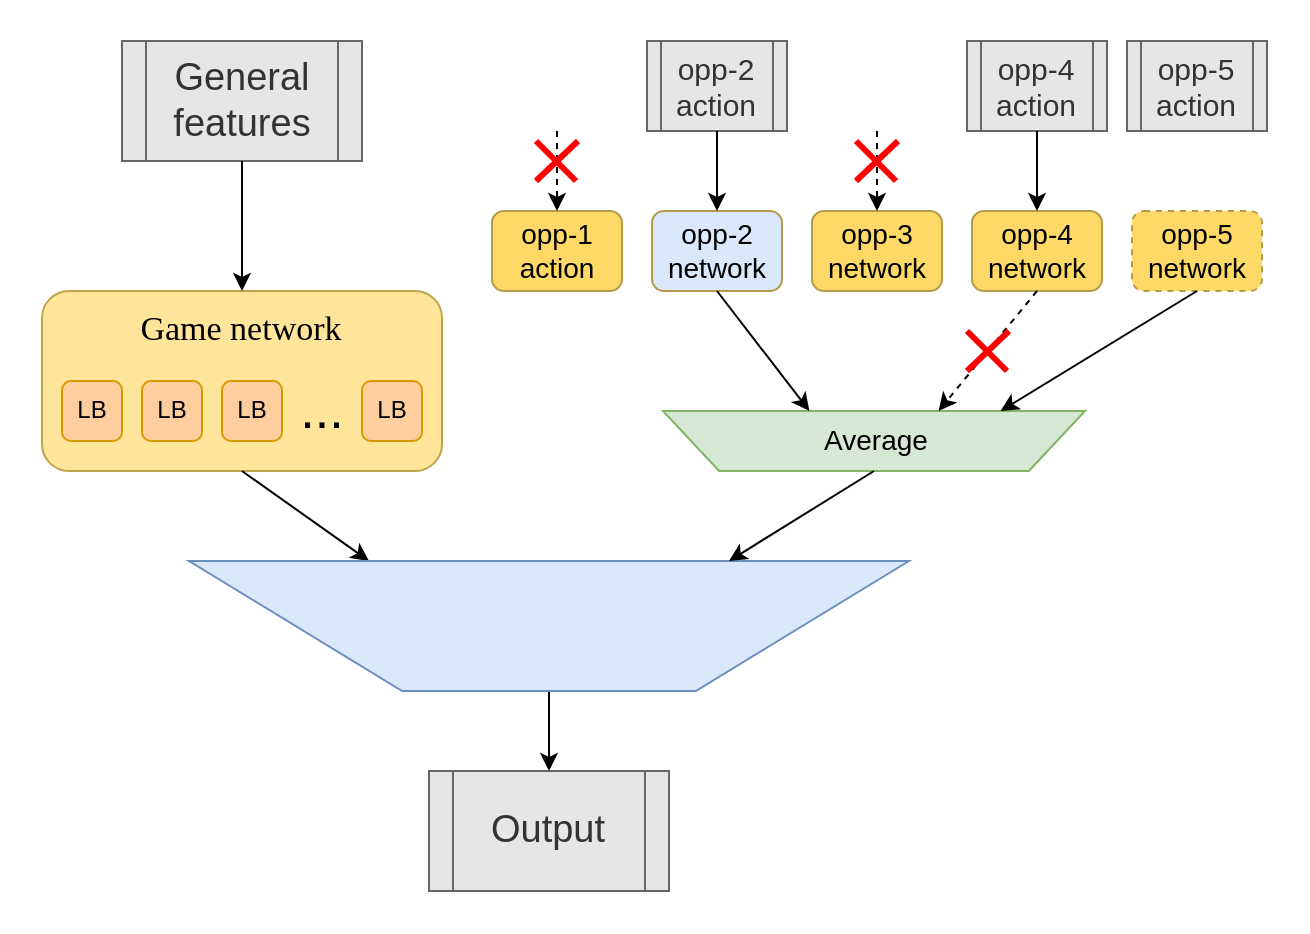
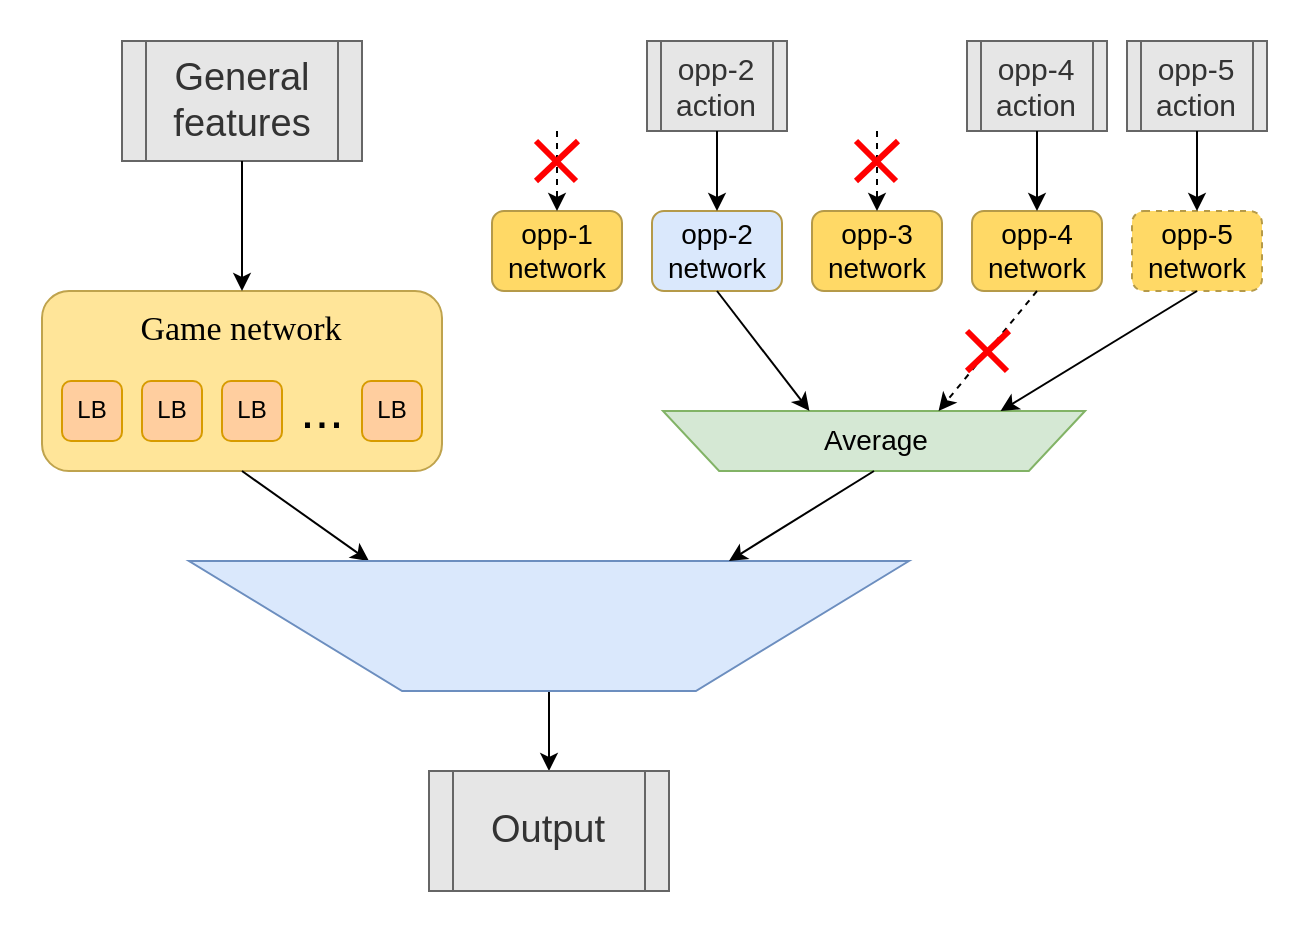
none -> (1197, 164)
(558, 251) -> (558, 251)
